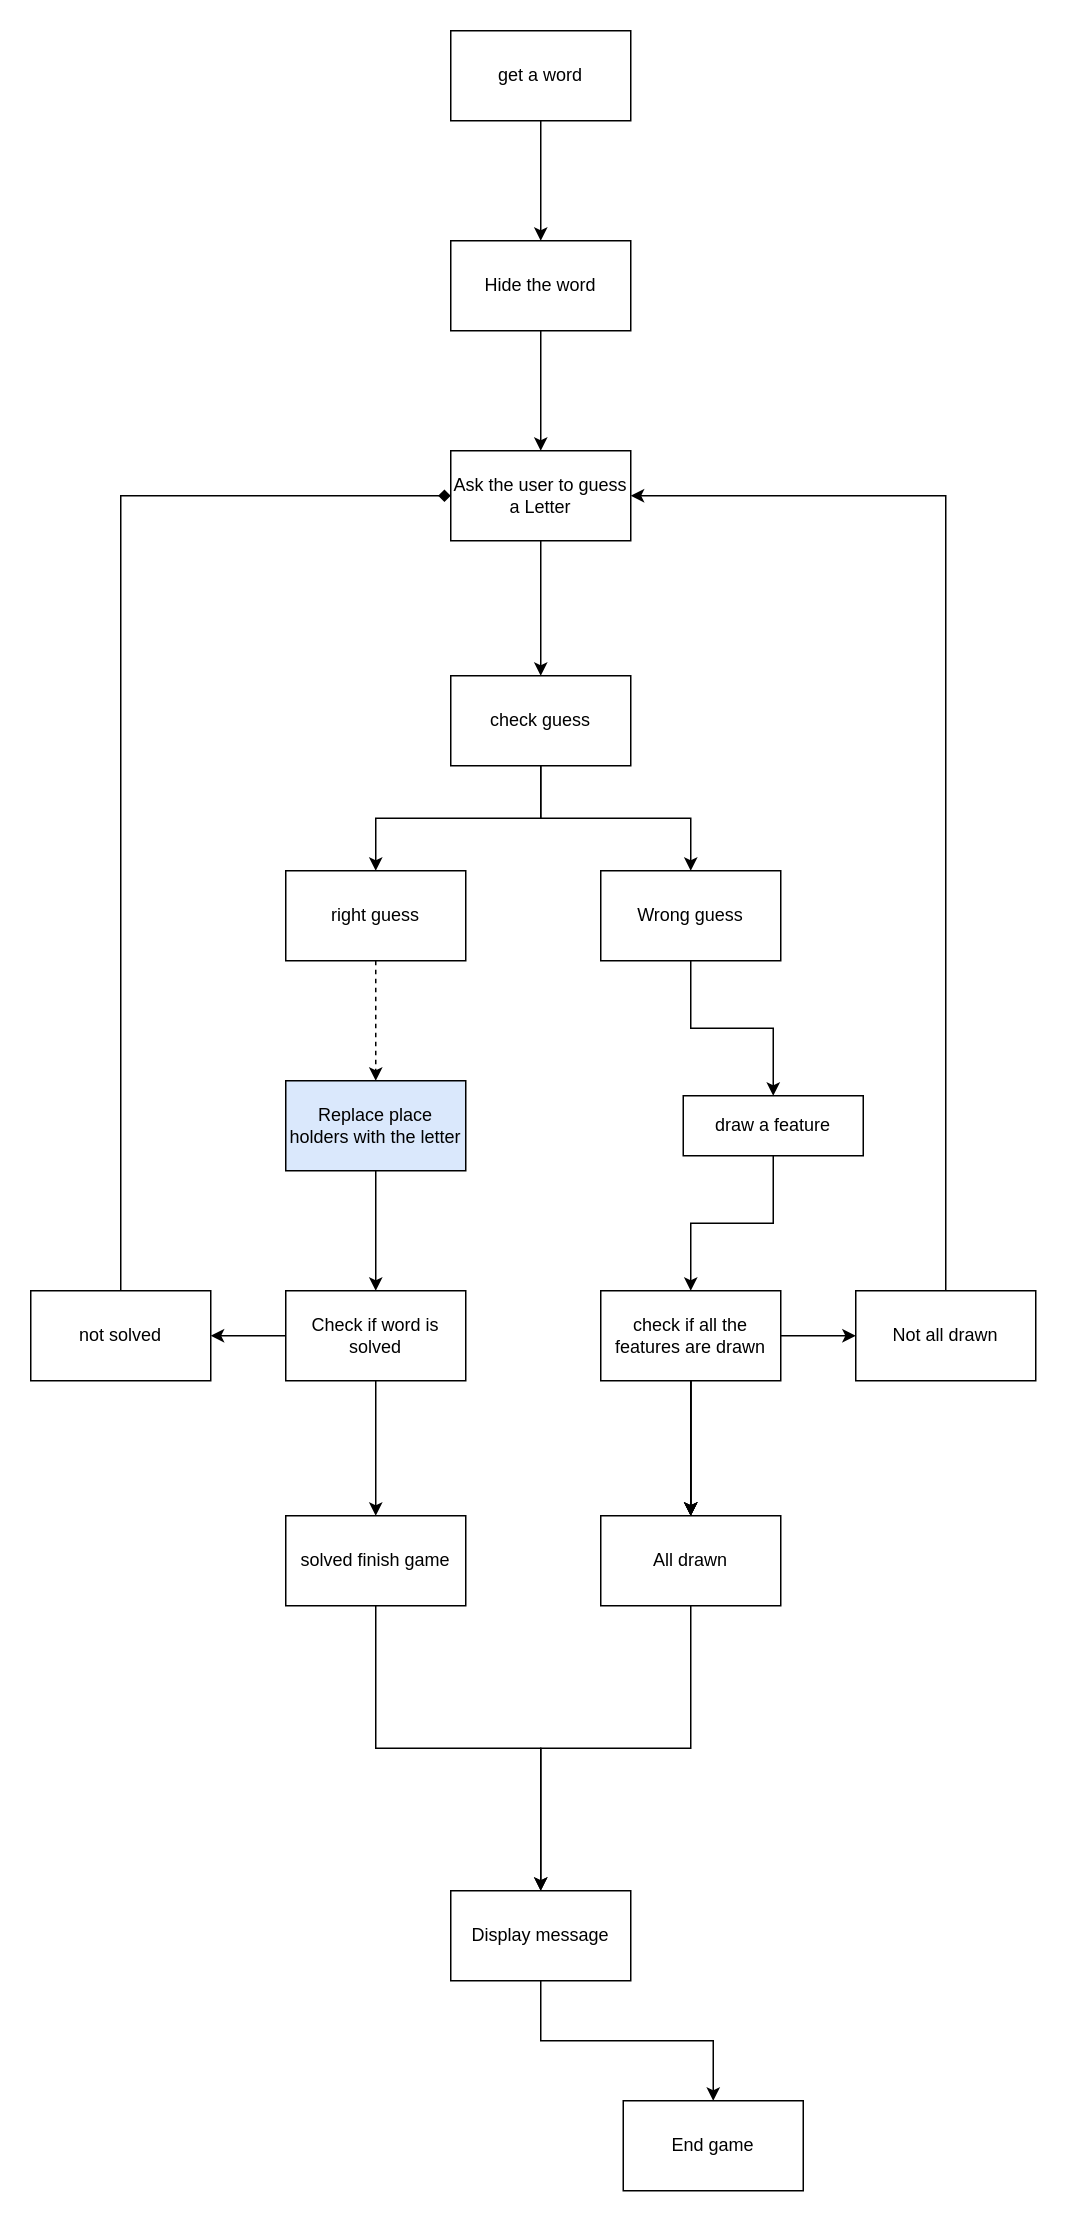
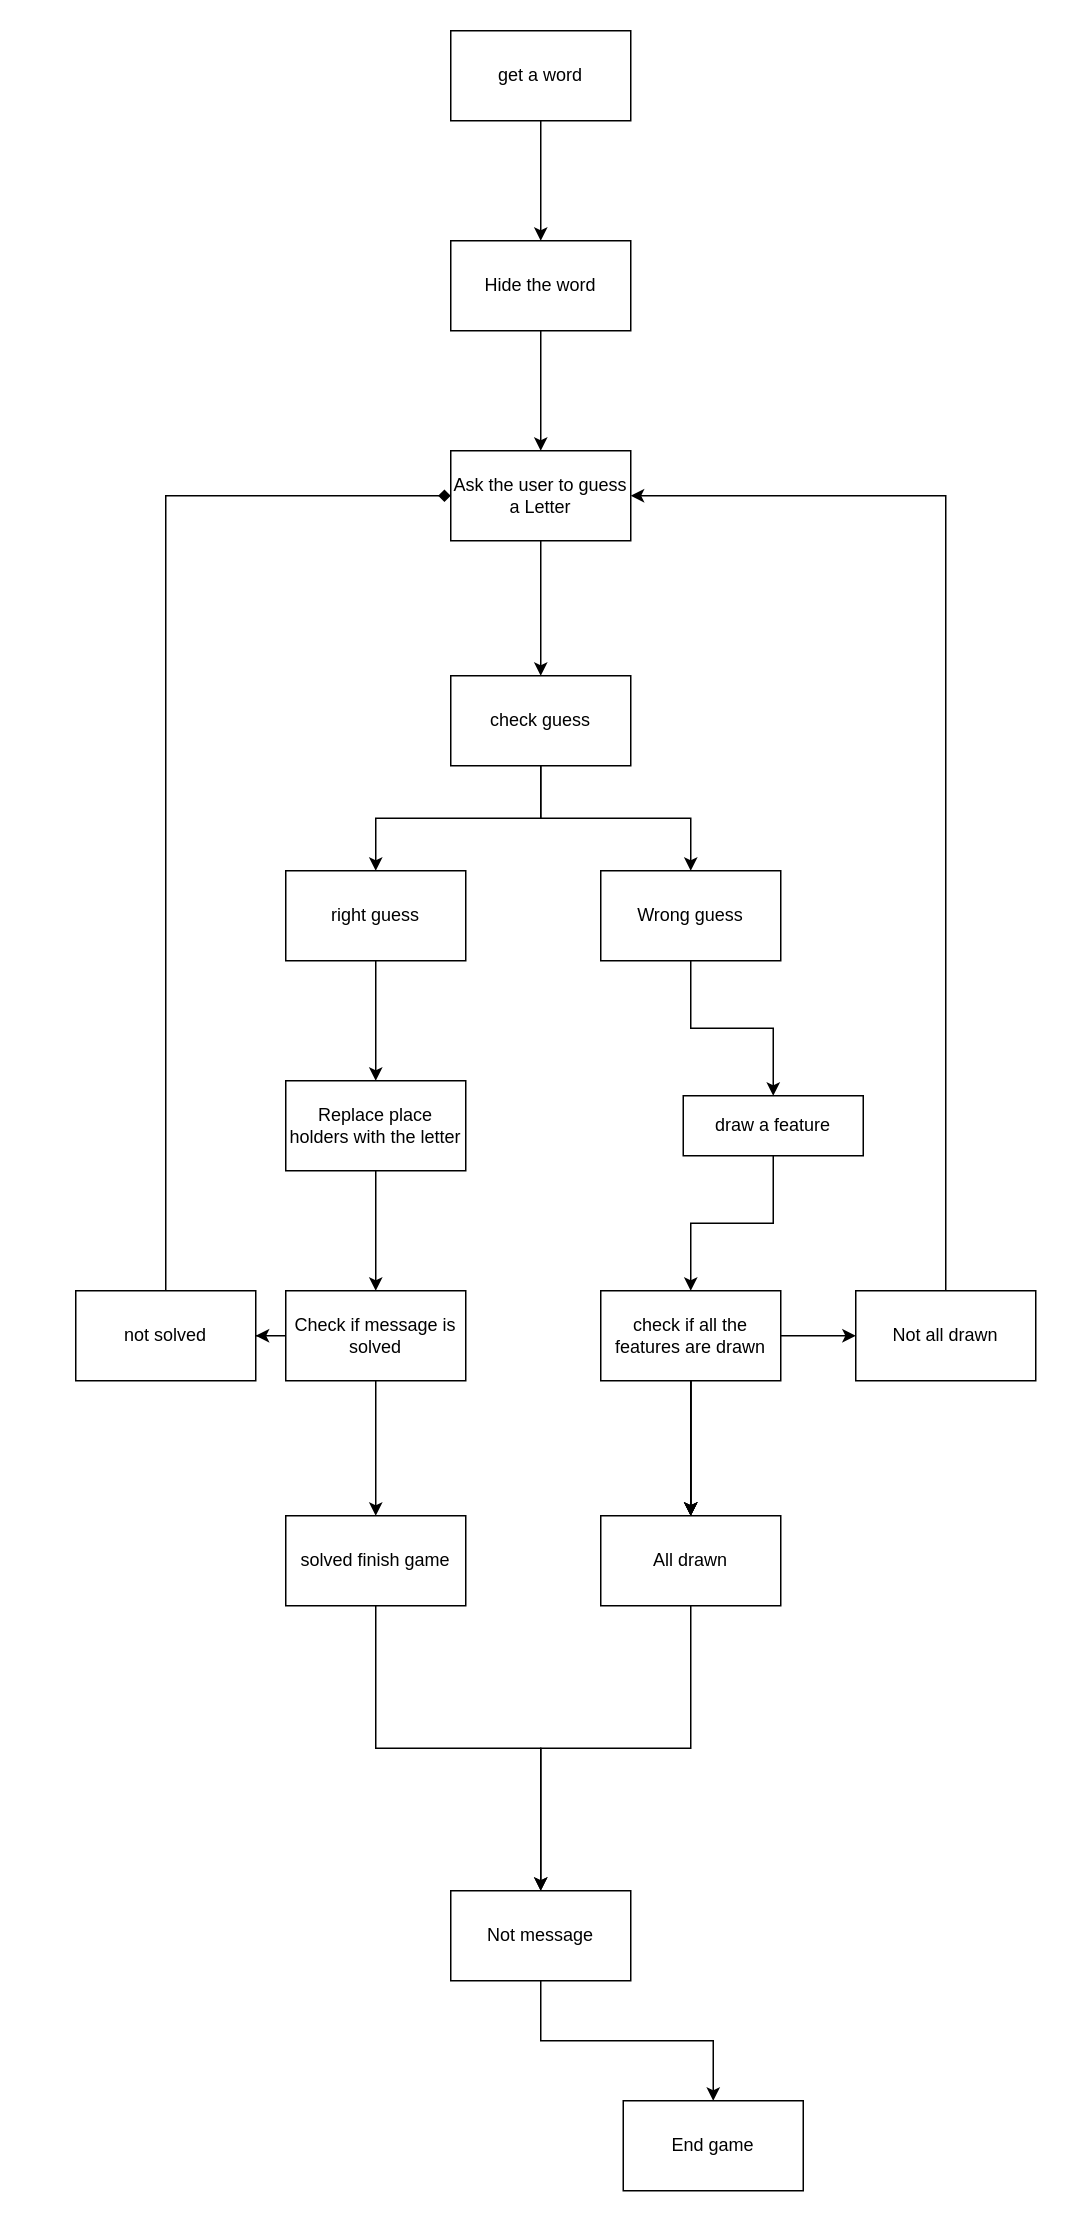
(376, 1016) -> (376, 1016)
(376, 1126) -> (376, 1126)
(121, 1336) -> (166, 1336)
(376, 1336) -> (376, 1336)
(541, 1936) -> (541, 1936)
